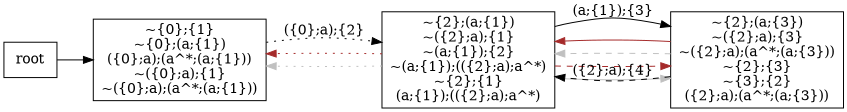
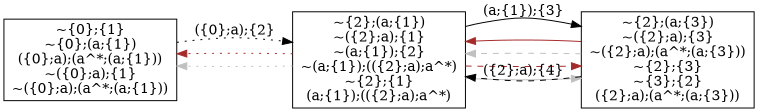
(30, 60) -> none
